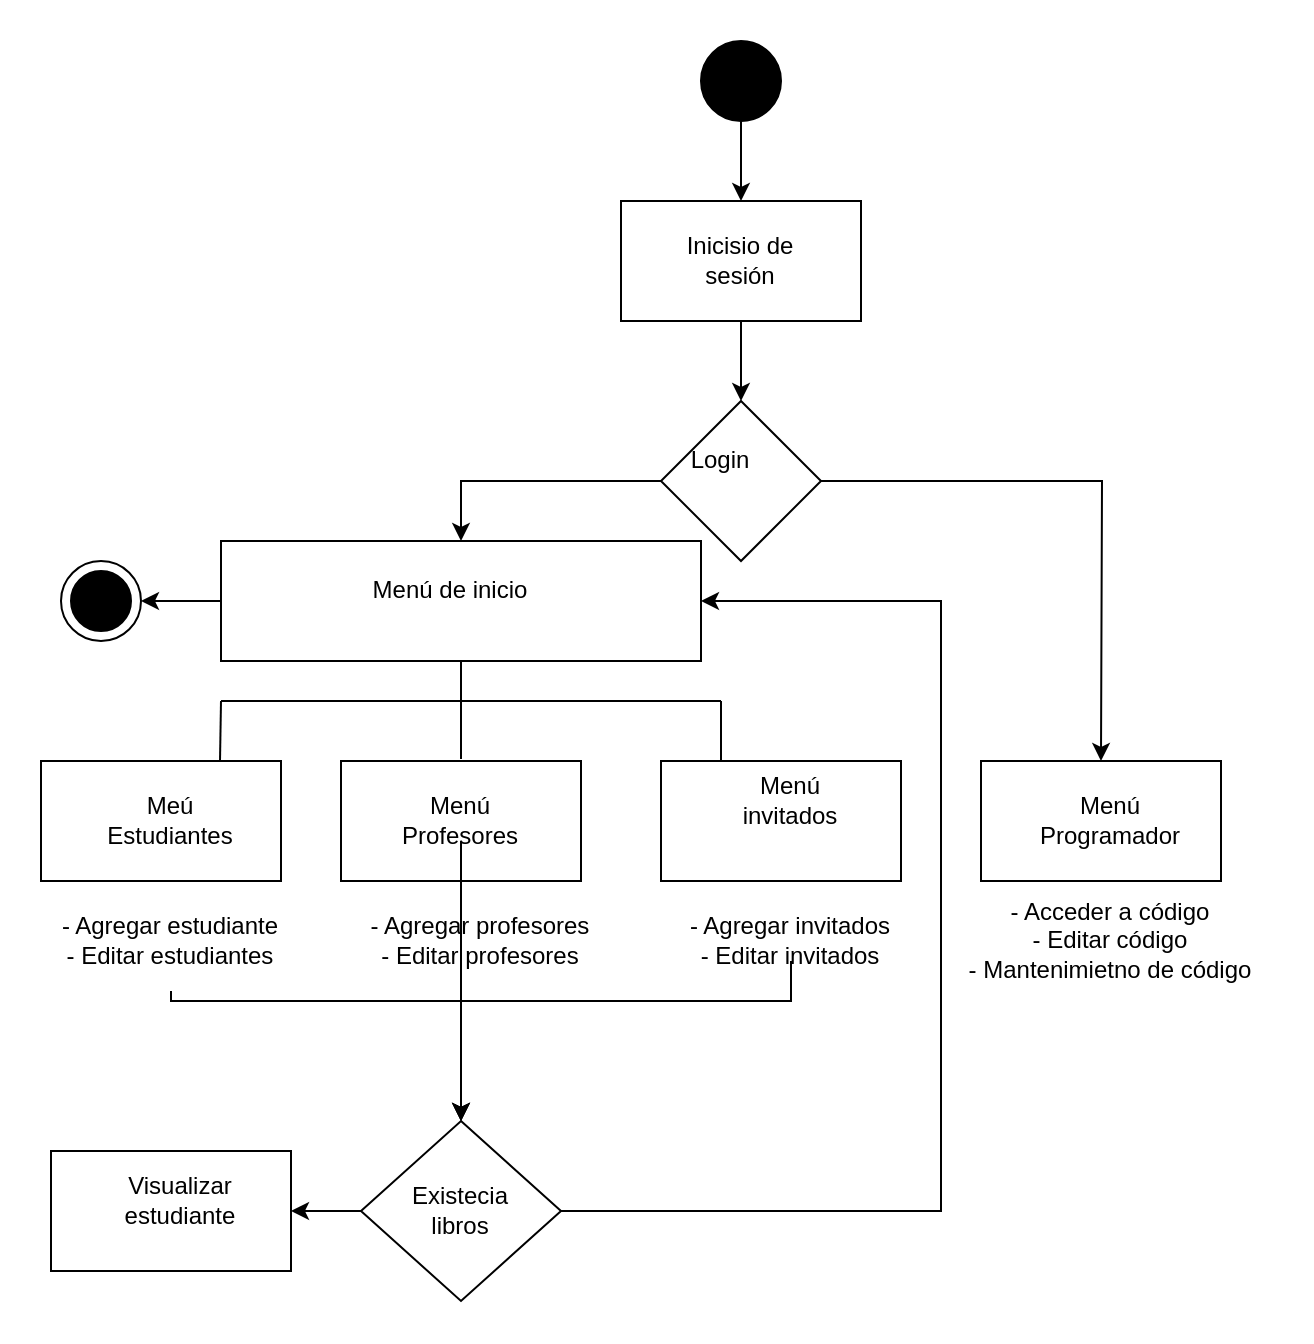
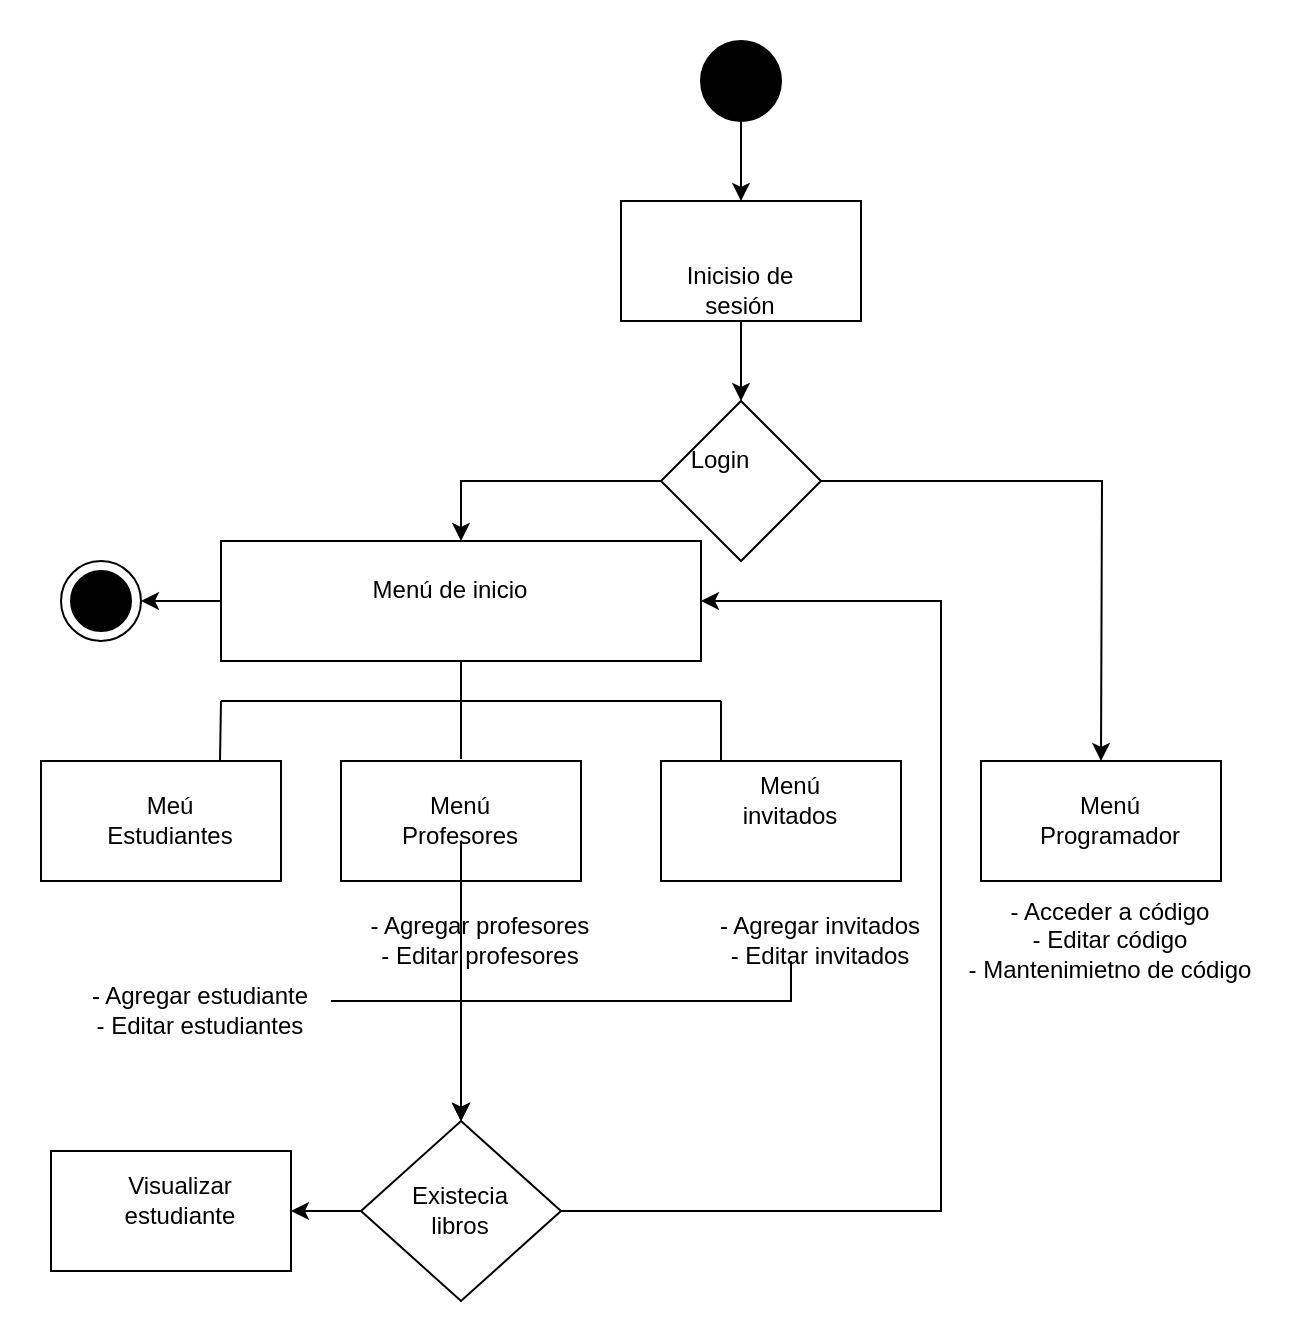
(741, 261) -> (741, 291)
(171, 941) -> (201, 1011)
(791, 941) -> (821, 941)
